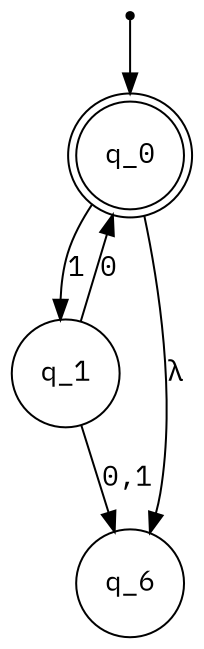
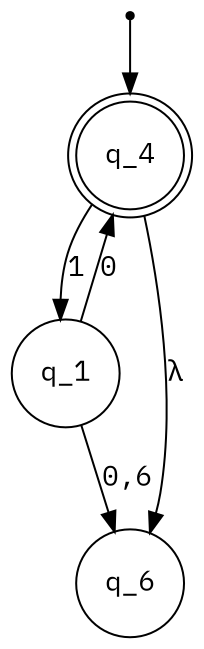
(130, 155) -> (130, 155)
(127, 478) -> (127, 478)
